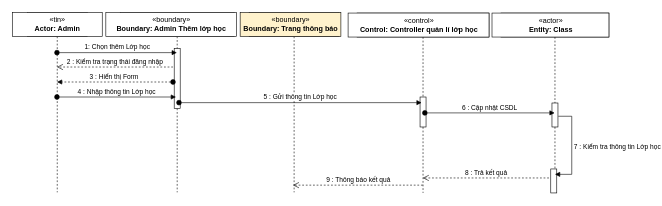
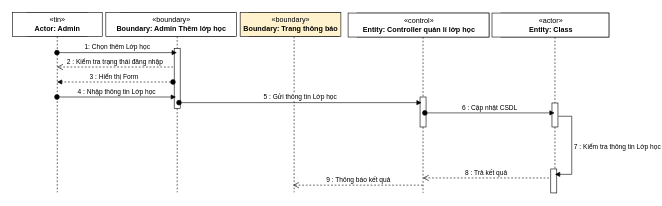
(419, 25) -> (419, 25)
